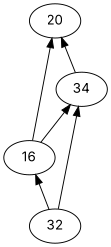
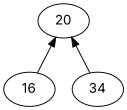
(53, 127) -> none
(55, 226) -> none
